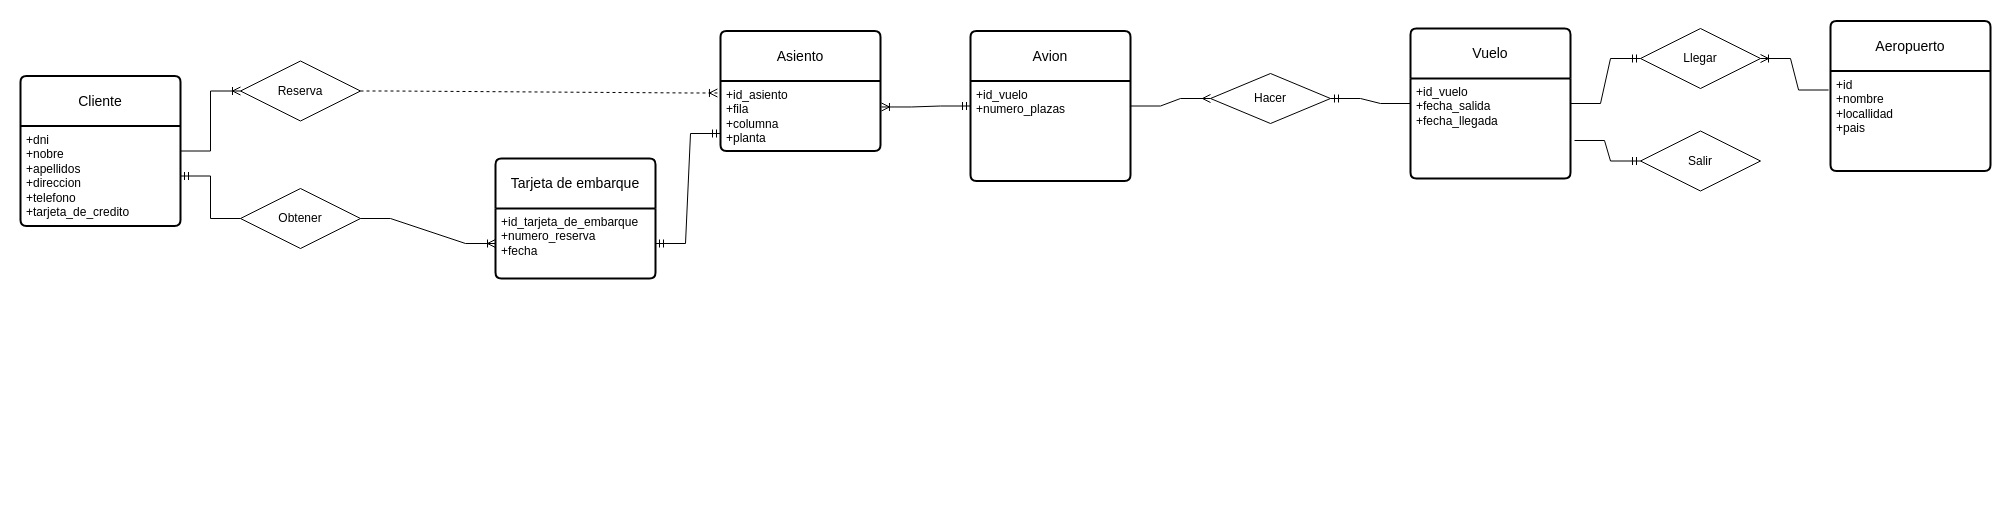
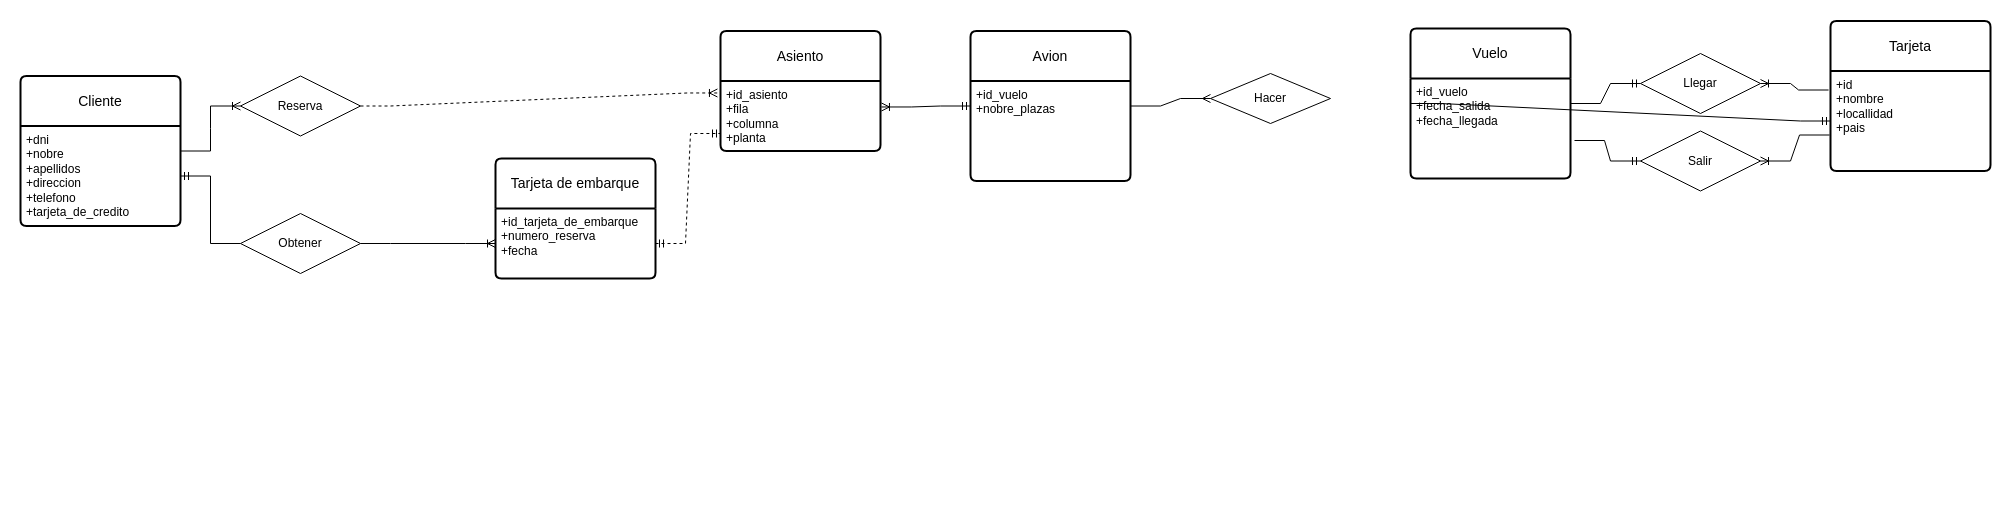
(1911, 47) -> (1911, 47)
(1701, 59) -> (1701, 84)
(301, 91) -> (301, 106)
(1370, 101) -> (1620, 112)
(1022, 103) -> (1019, 103)
none -> (1795, 148)
(688, 189) -> (688, 189)
(301, 219) -> (301, 244)
